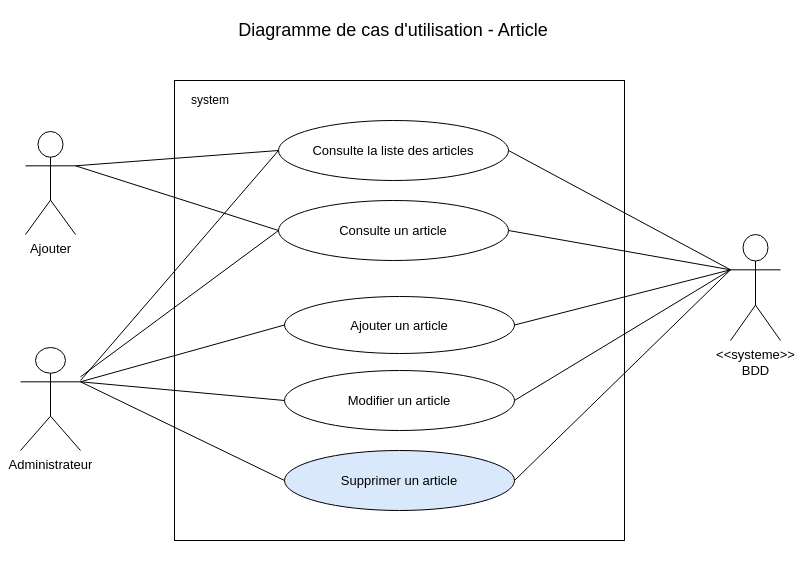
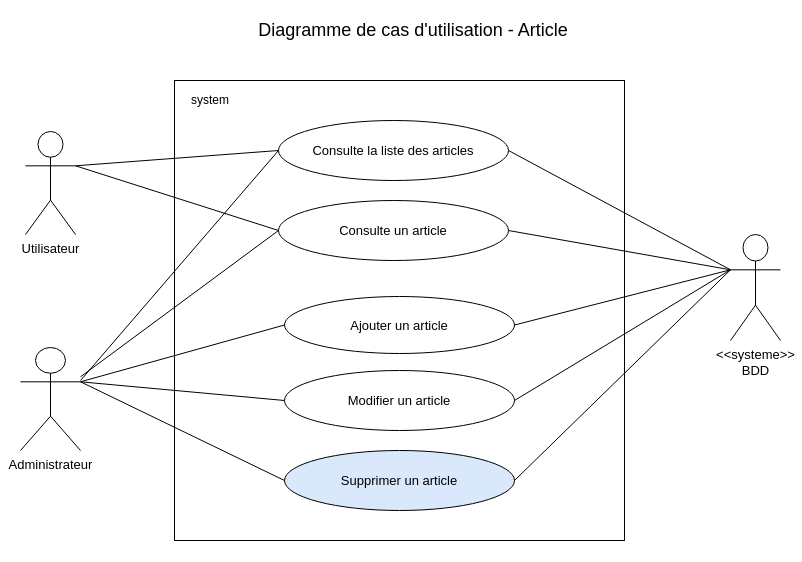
(394, 31) -> (414, 31)
(51, 249) -> (51, 249)
